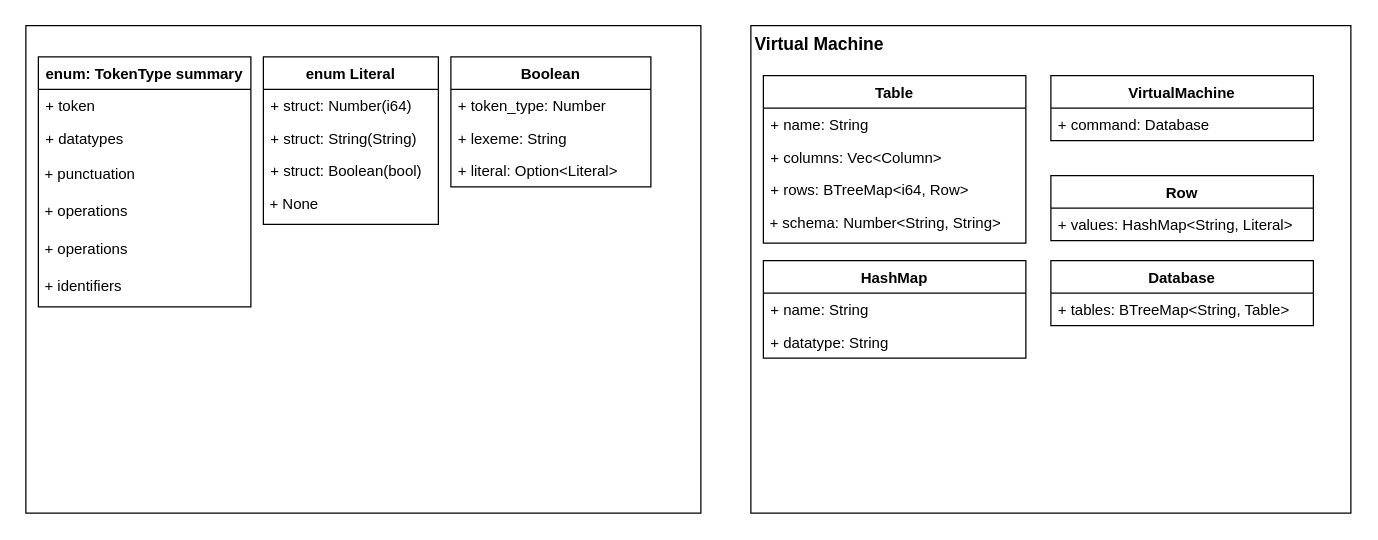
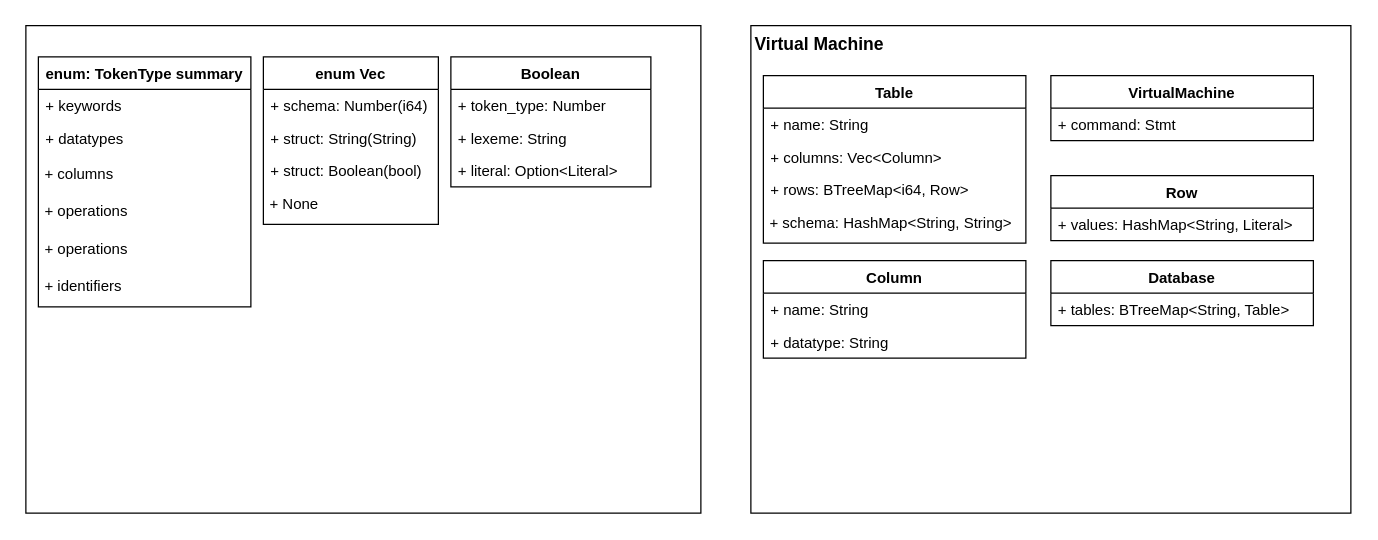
(350, 74) -> (350, 74)
(72, 106) -> (85, 106)
(350, 106) -> (350, 106)
(1131, 125) -> (1115, 125)
(91, 175) -> (75, 175)
(886, 223) -> (891, 223)
(894, 278) -> (894, 278)
